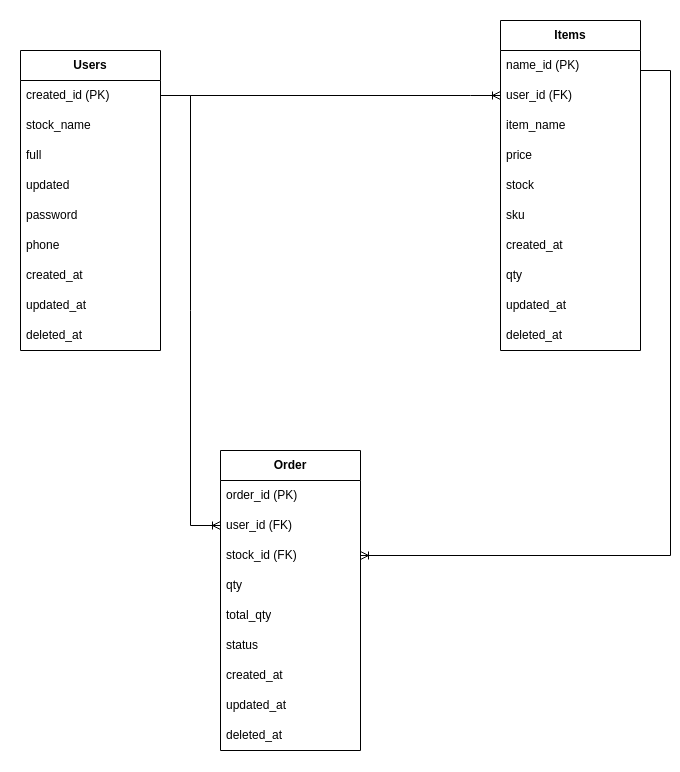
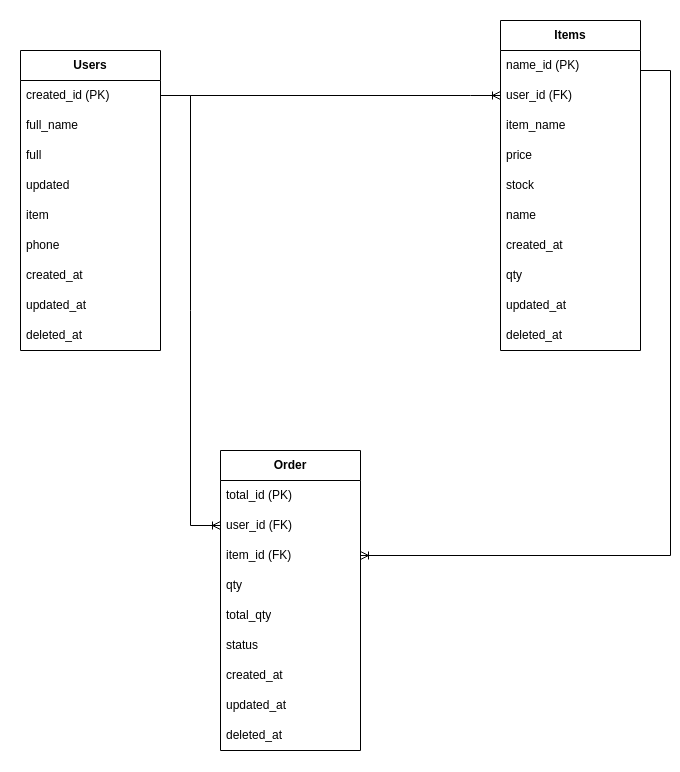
(60, 126) -> (54, 126)
(53, 216) -> (38, 216)
(517, 216) -> (520, 216)
(267, 496) -> (266, 496)
(267, 556) -> (262, 556)
